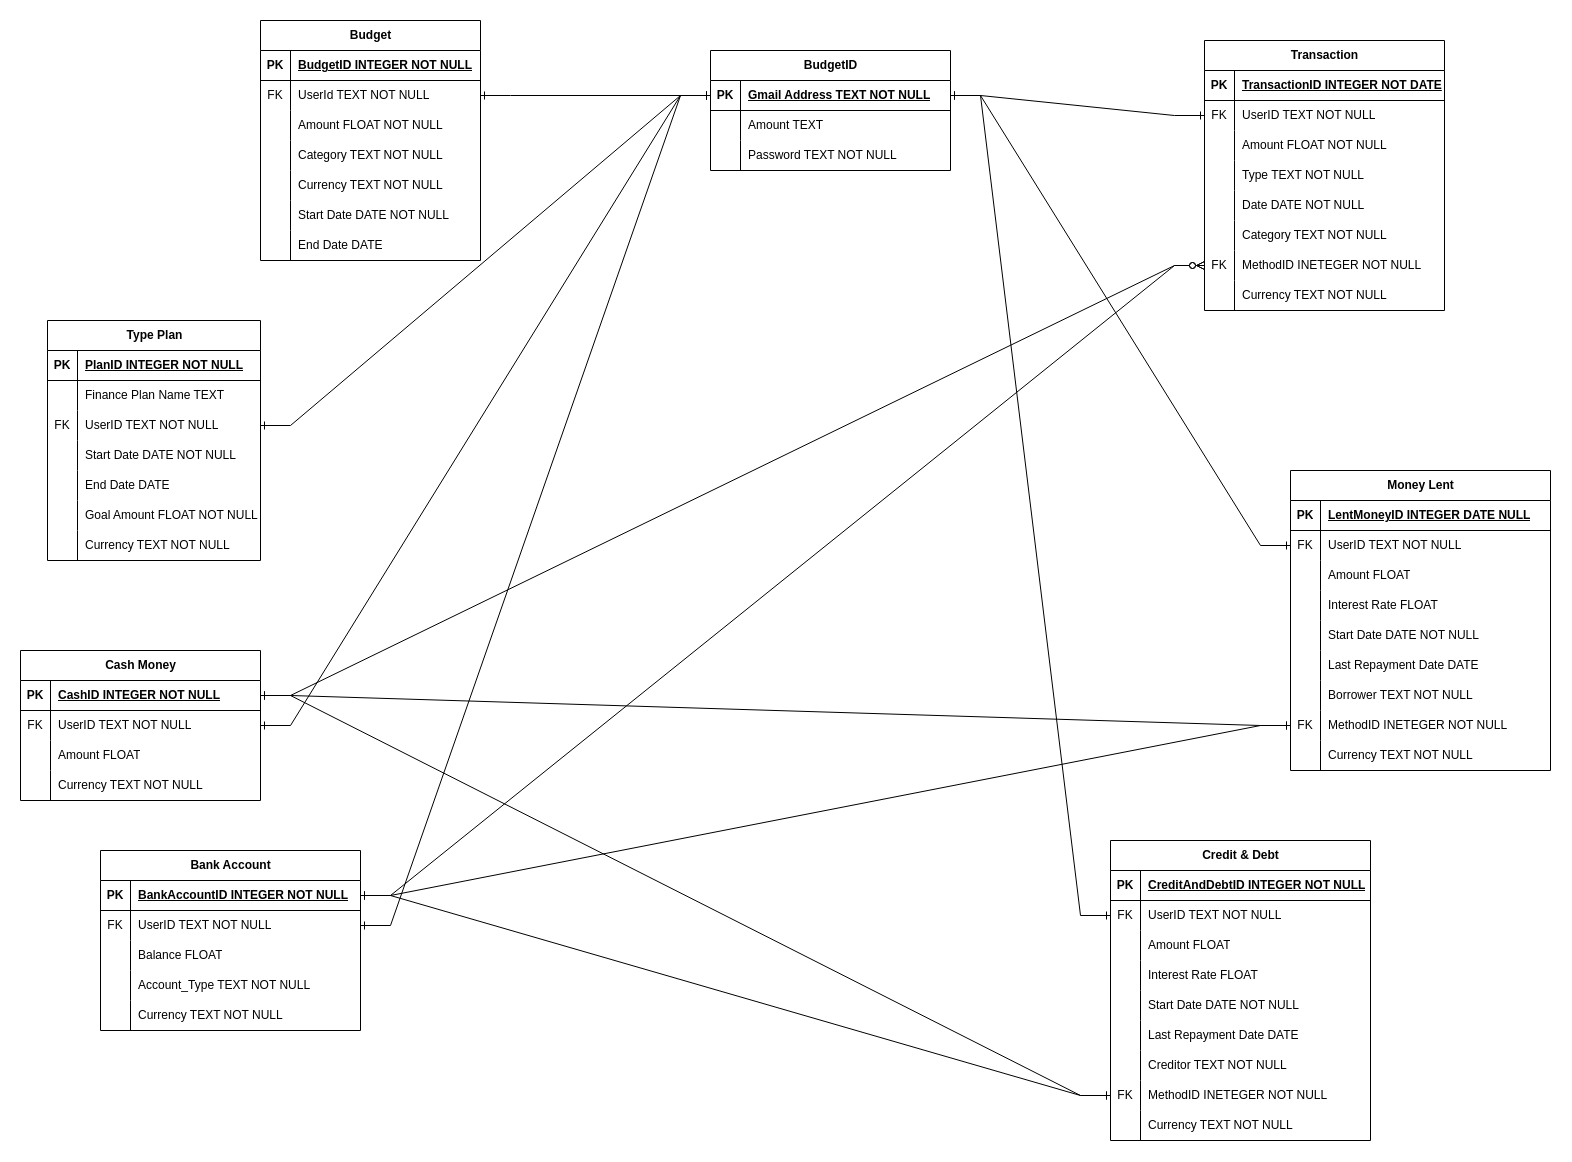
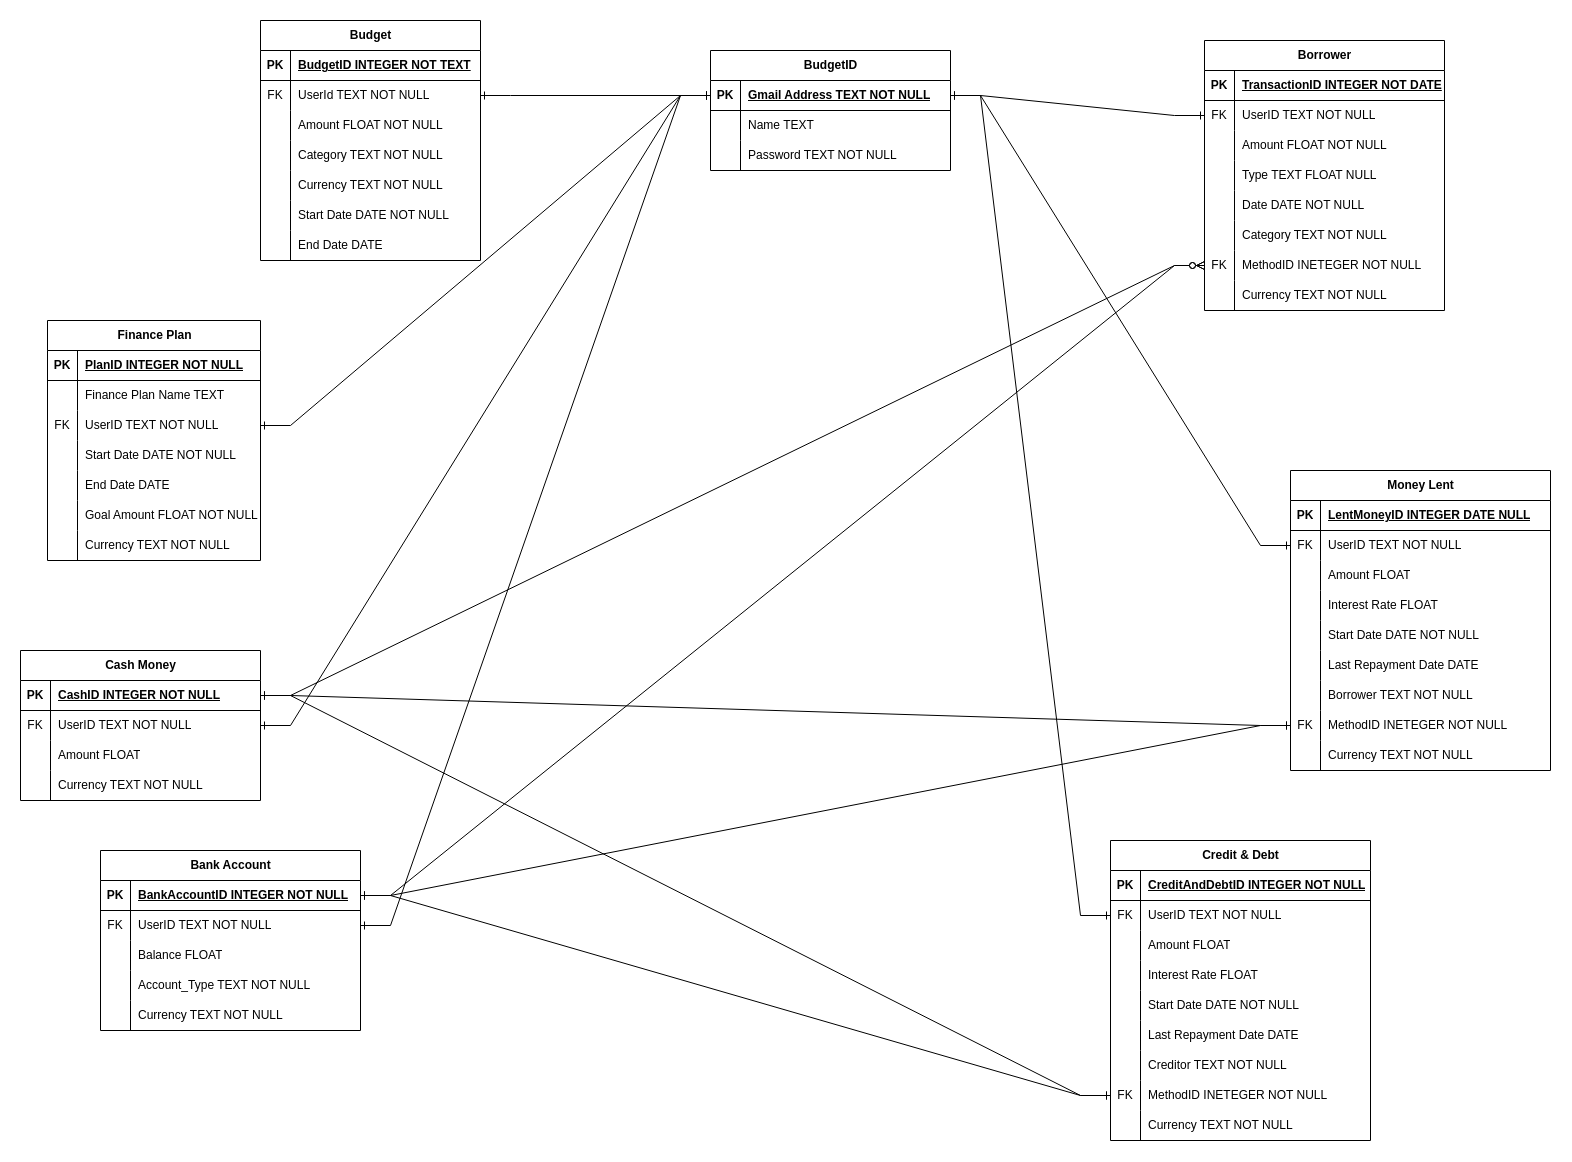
(1325, 56) -> (1325, 56)
(378, 66) -> (378, 66)
(784, 126) -> (777, 126)
(1298, 176) -> (1305, 176)
(155, 336) -> (155, 336)
